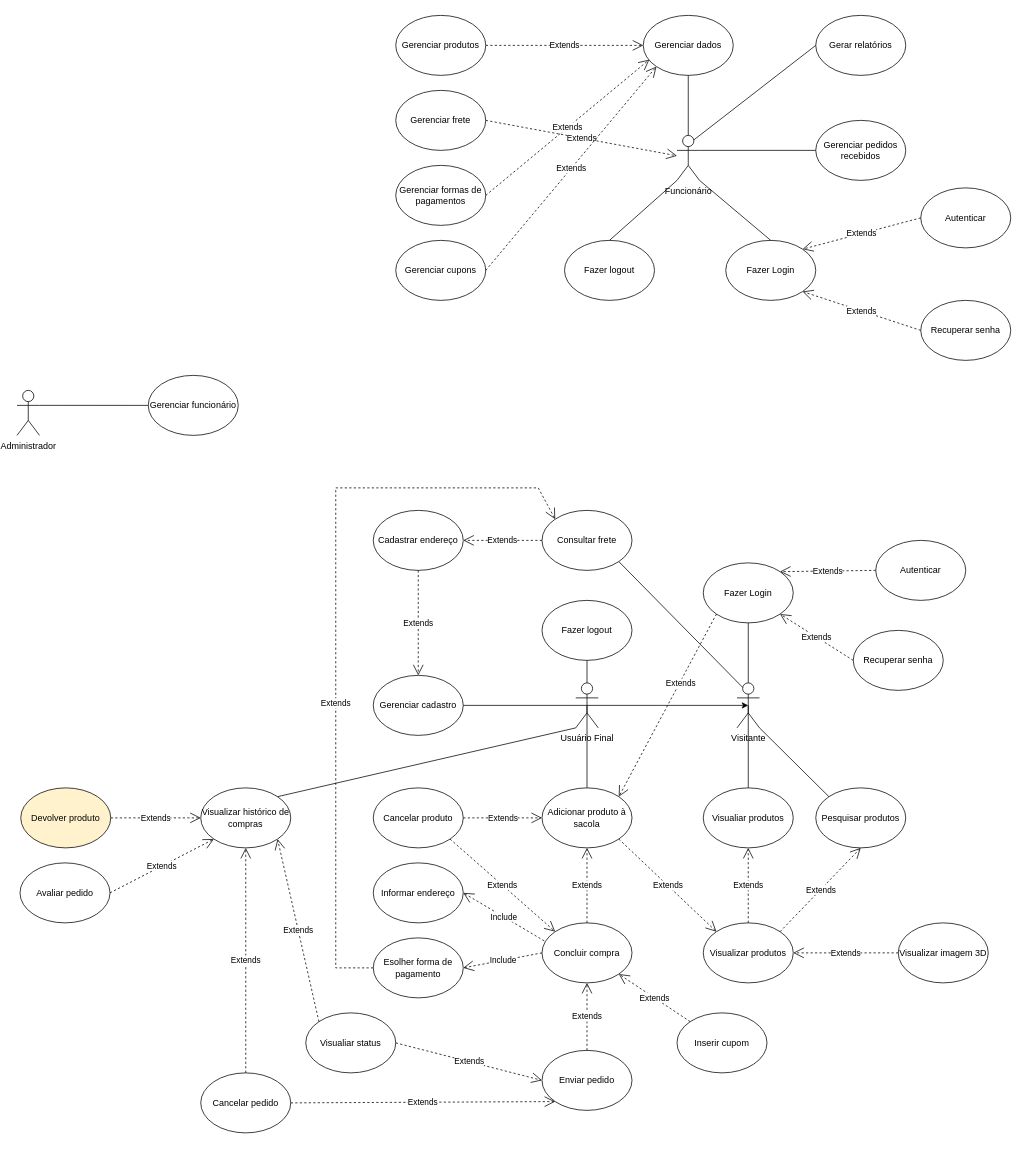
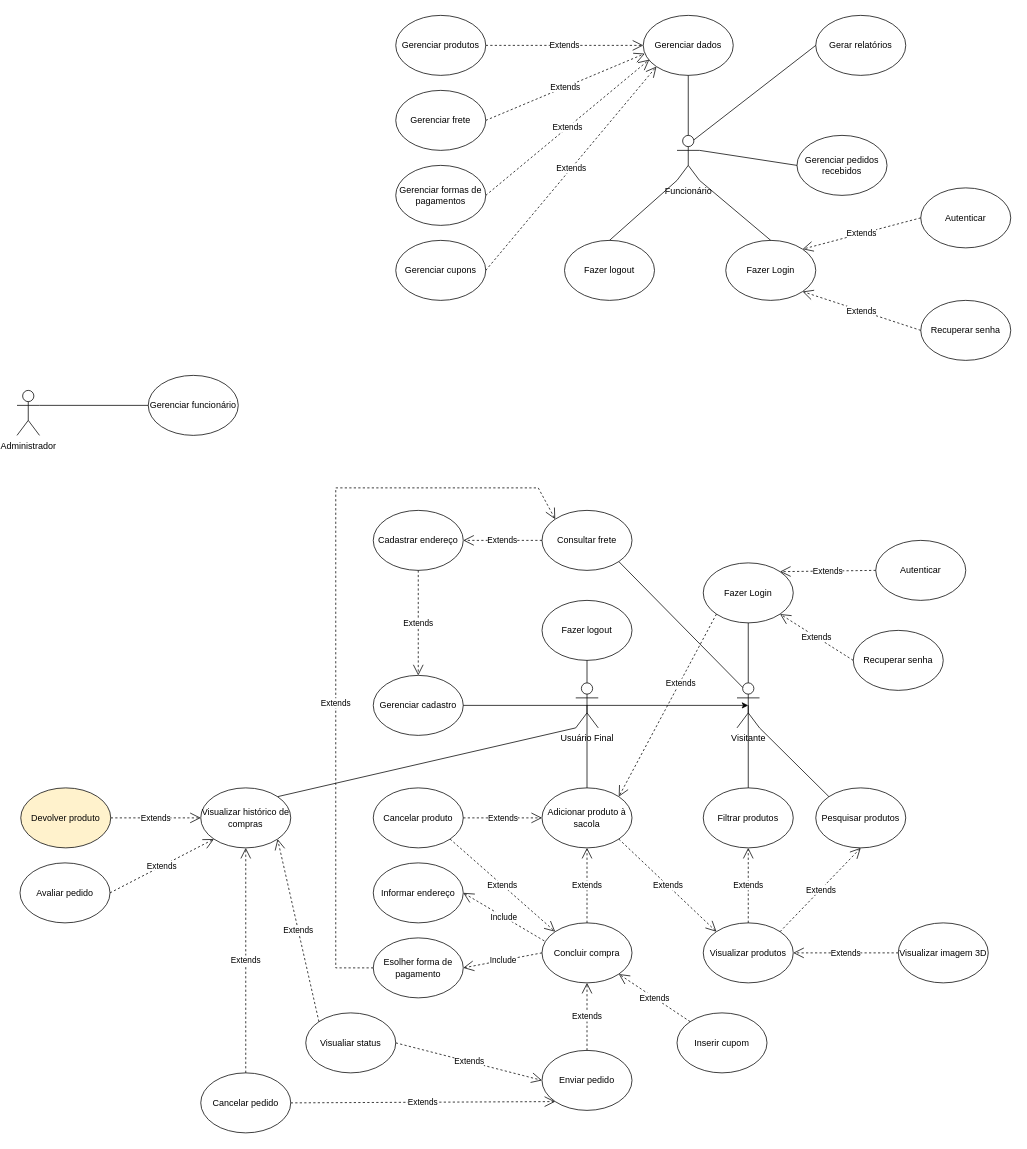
(580, 138) -> (564, 87)
(861, 150) -> (842, 165)
(748, 818) -> (748, 818)
